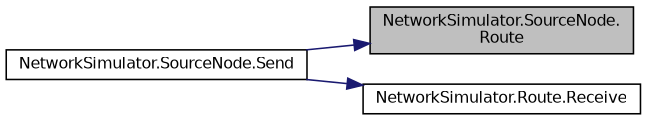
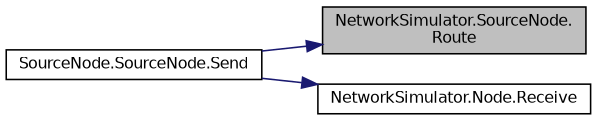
(157, 65) -> (134, 65)
(502, 99) -> (454, 99)
